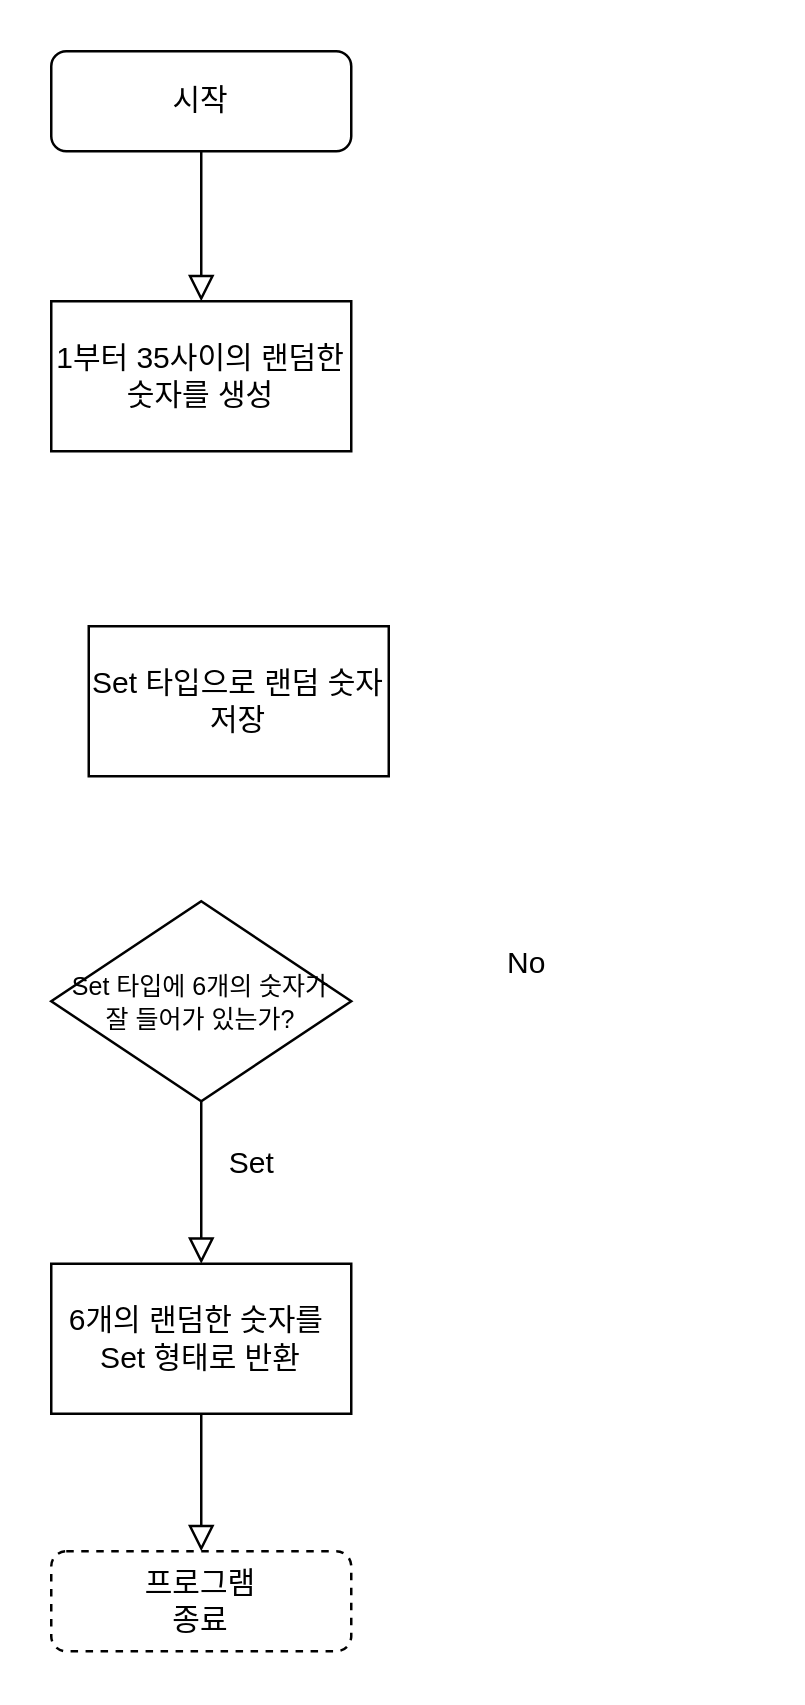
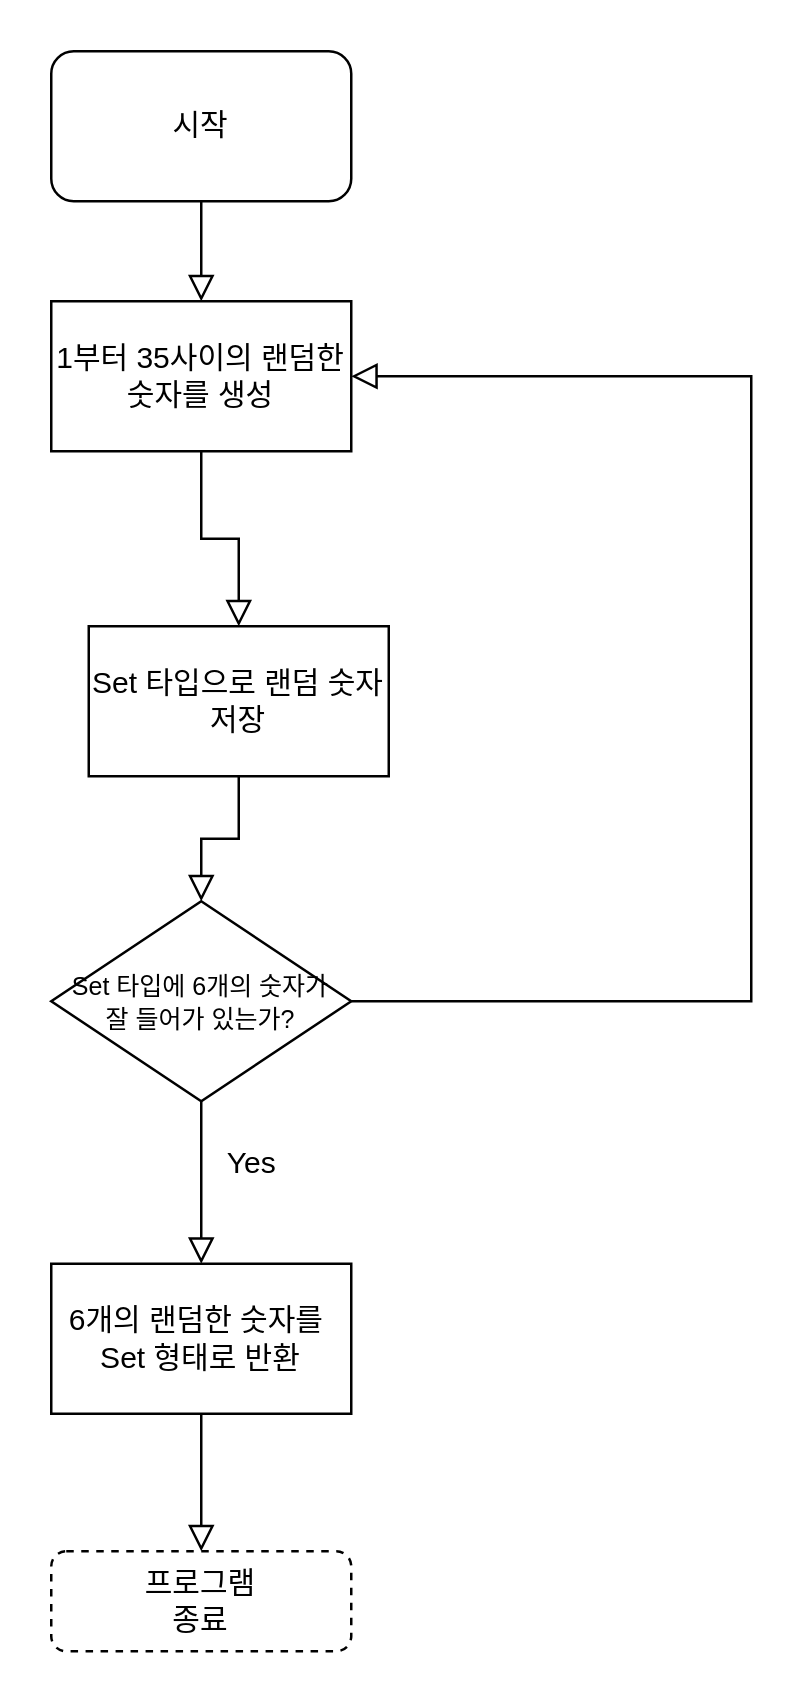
(201, 101) -> (201, 126)
none -> (207, 539)
none -> (751, 702)
none -> (233, 839)
(526, 964) -> none
(253, 1164) -> (253, 1164)
